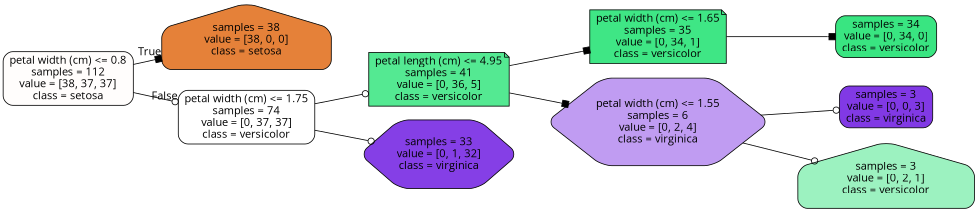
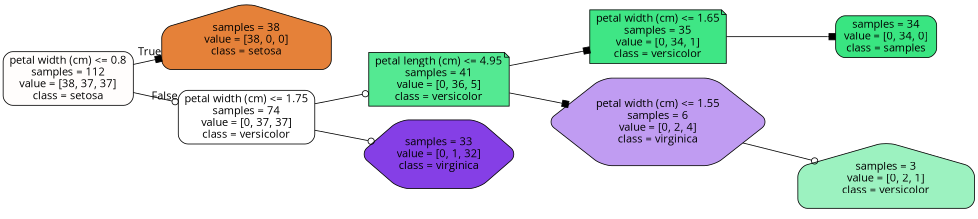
(886, 37) -> (886, 37)
(886, 107) -> none
